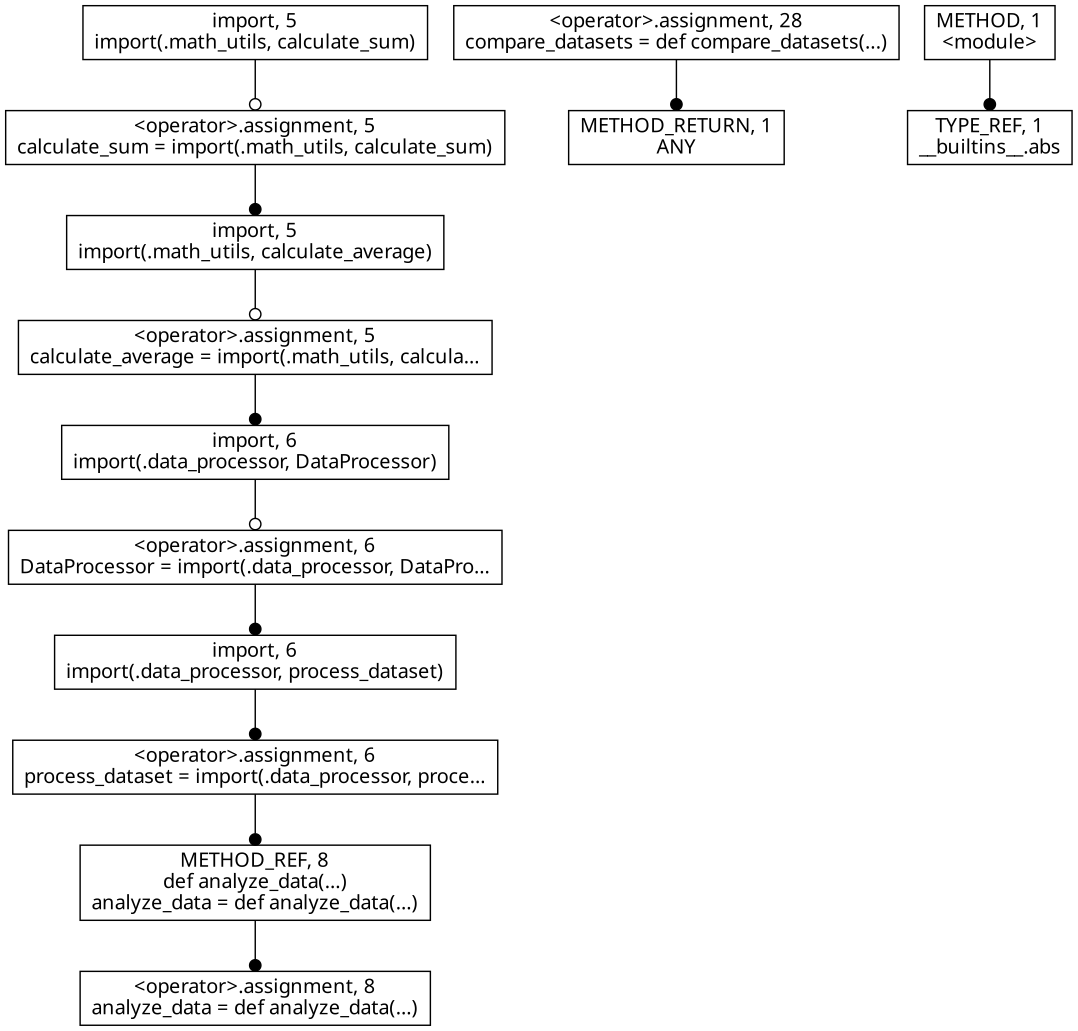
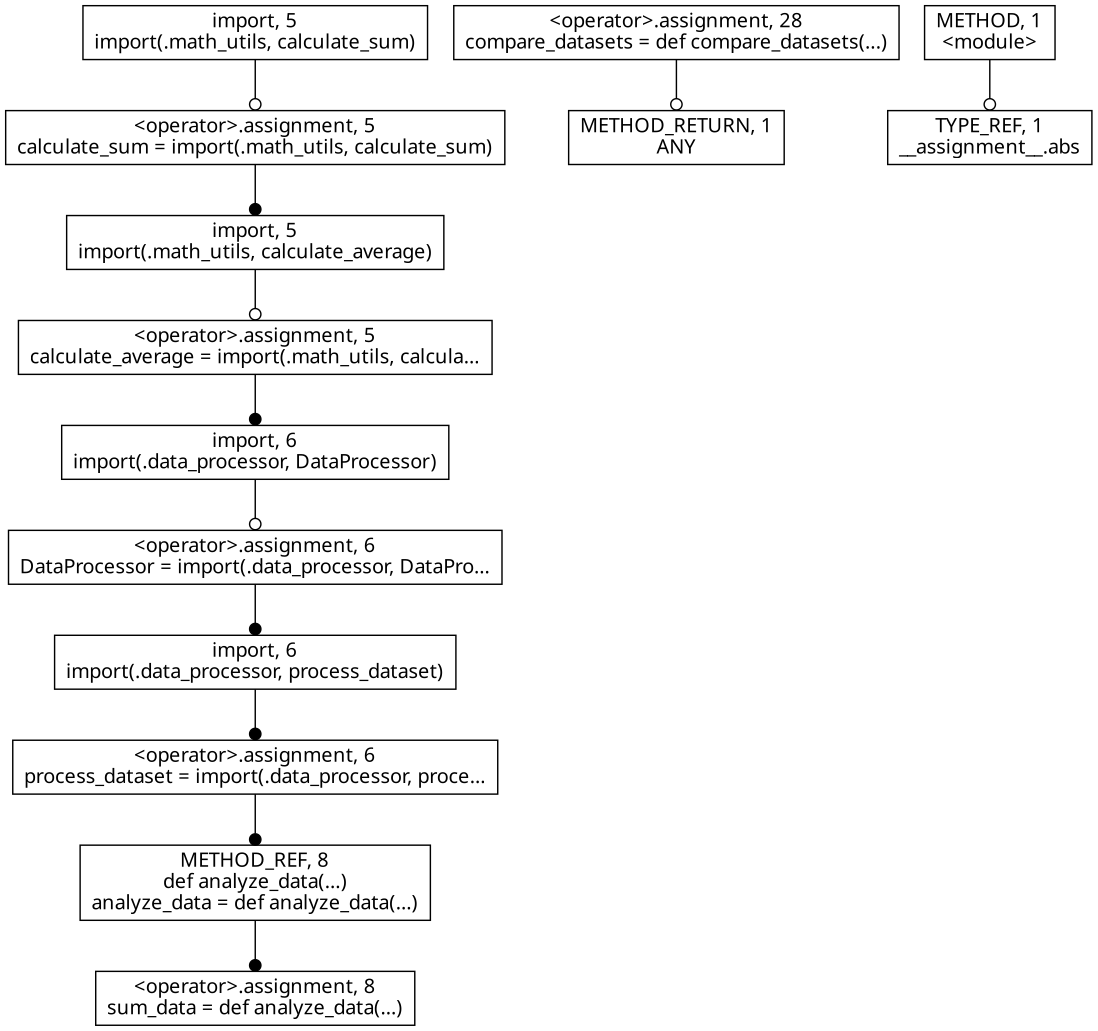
(676, 79) -> (676, 79)
(990, 79) -> (990, 79)
(990, 147) -> (990, 147)
(255, 1008) -> (255, 1008)
